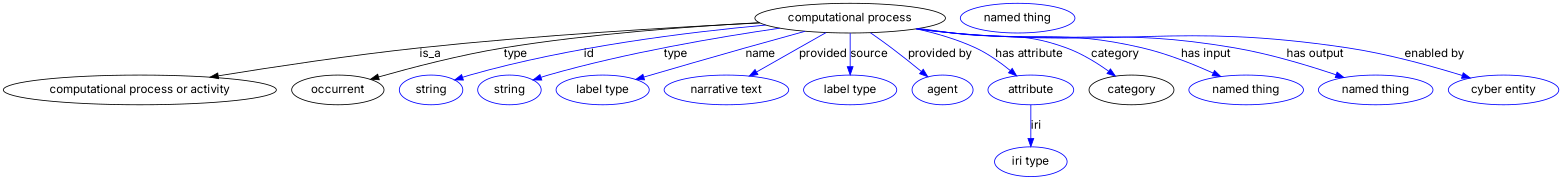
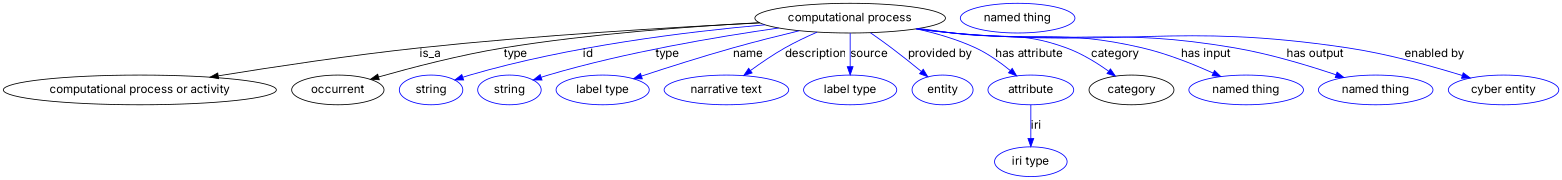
(823, 54) -> (816, 54)
(943, 90) -> (943, 90)
